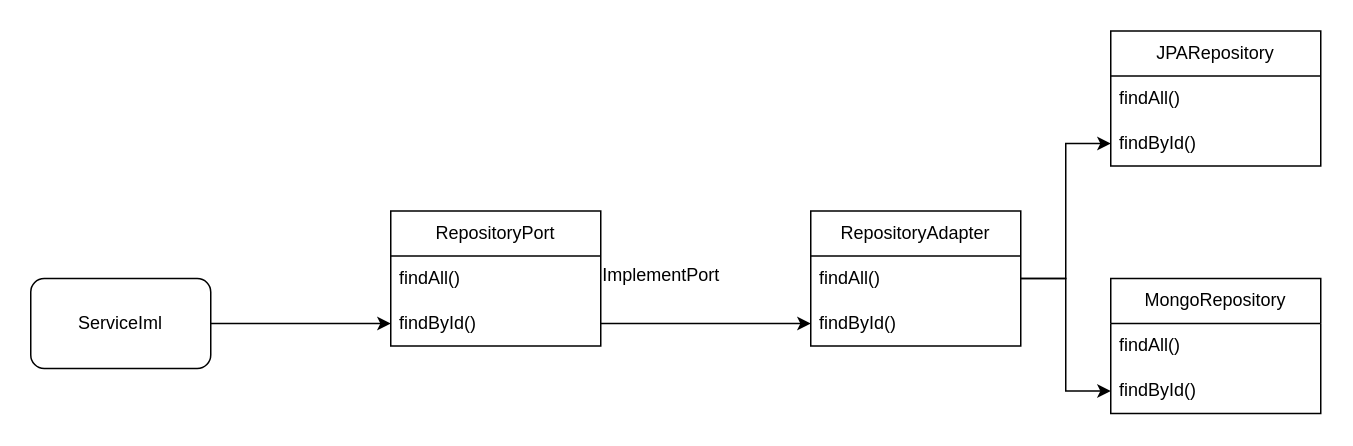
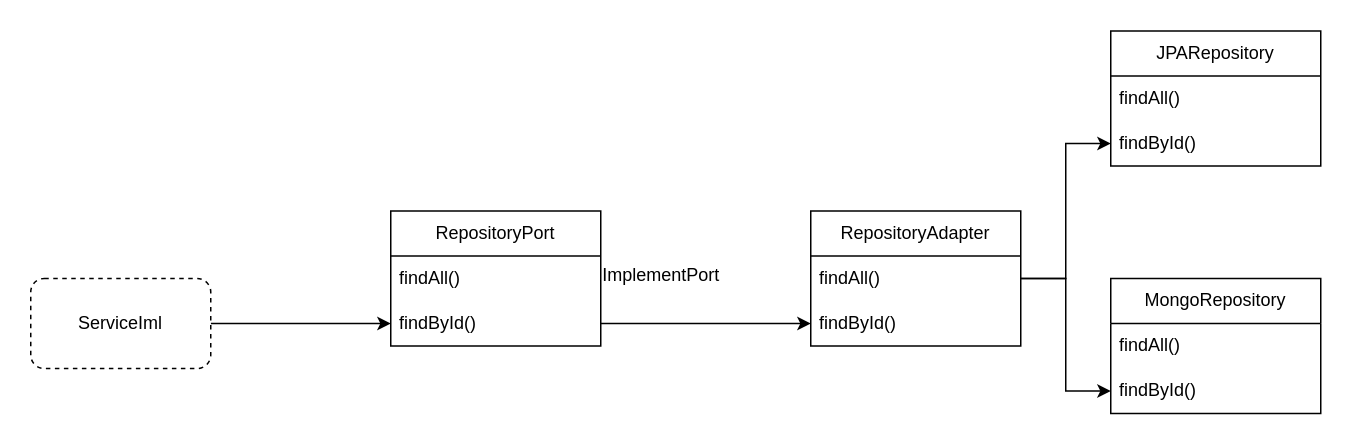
(121, 323) -> (121, 323)
